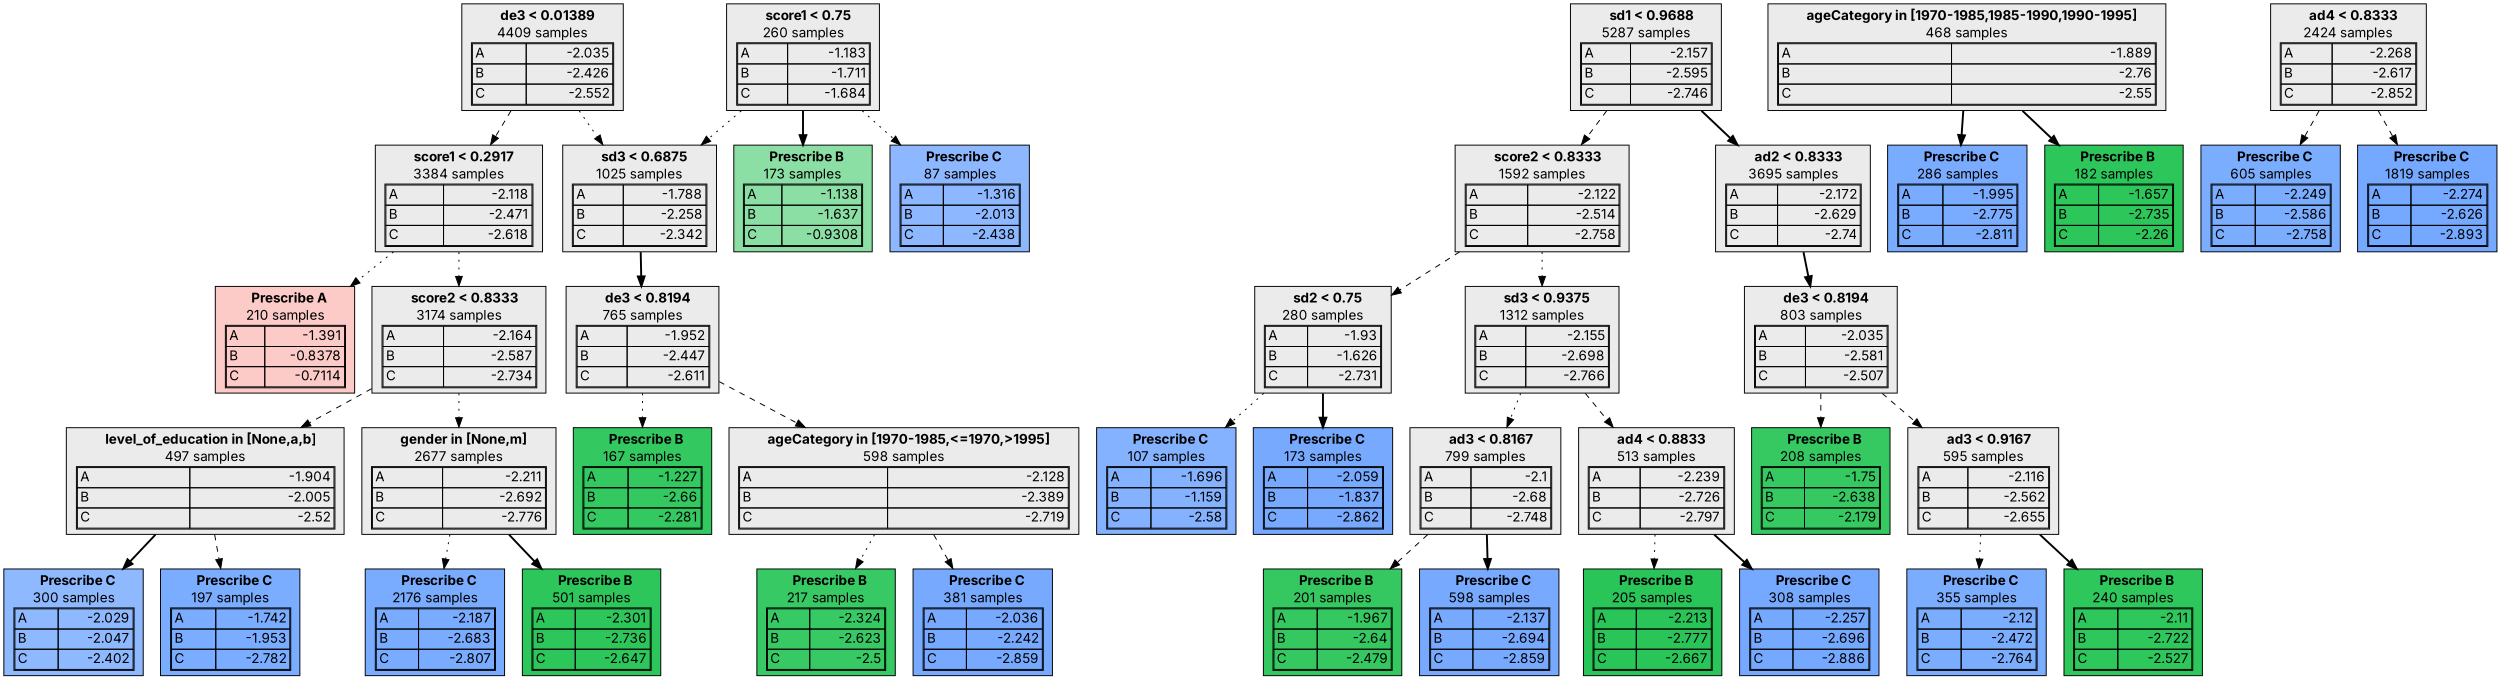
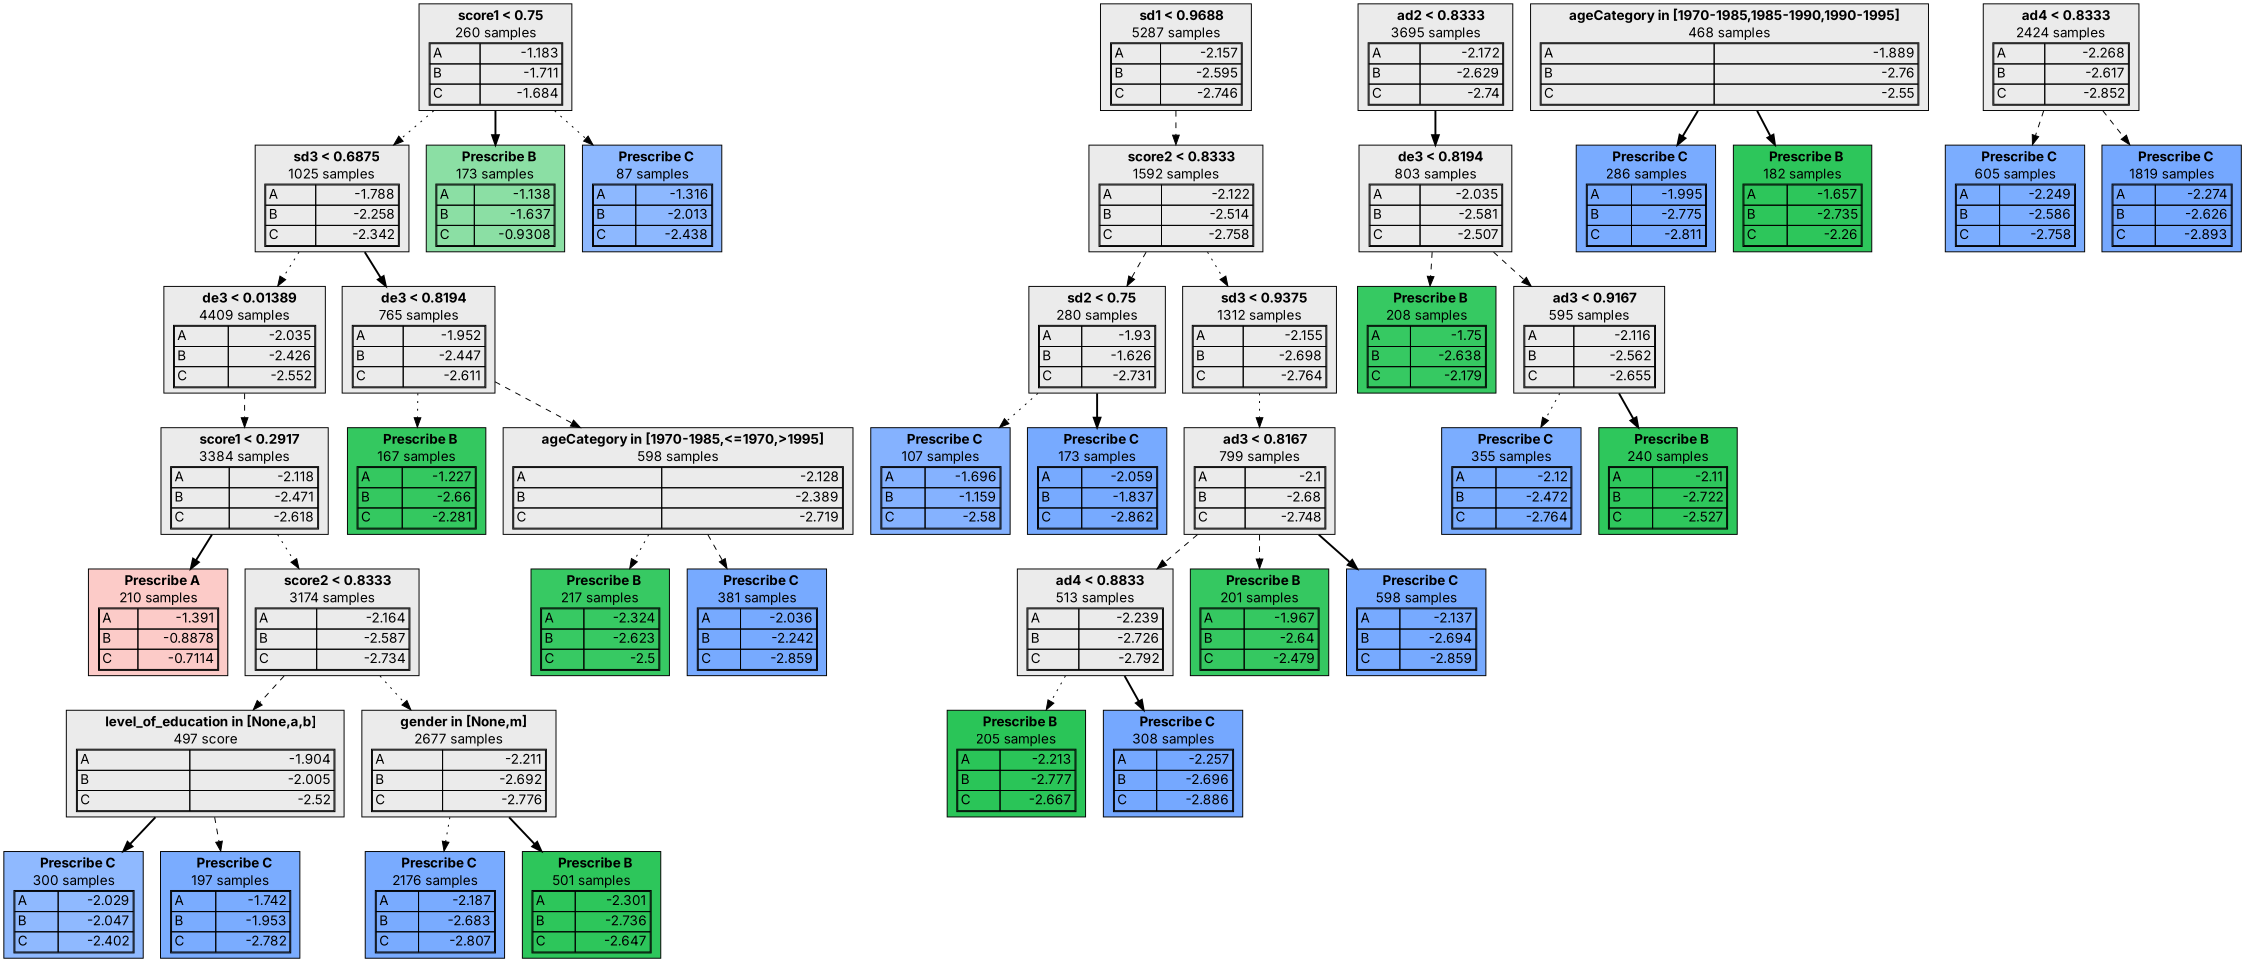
(588, 124) -> (291, 265)
(1716, 124) -> none
(376, 266) -> (204, 547)
(316, 356) -> (189, 639)
(1584, 376) -> (1302, 376)
(1596, 407) -> (1181, 549)
(206, 457) -> (206, 740)
(1700, 518) -> (1139, 659)
